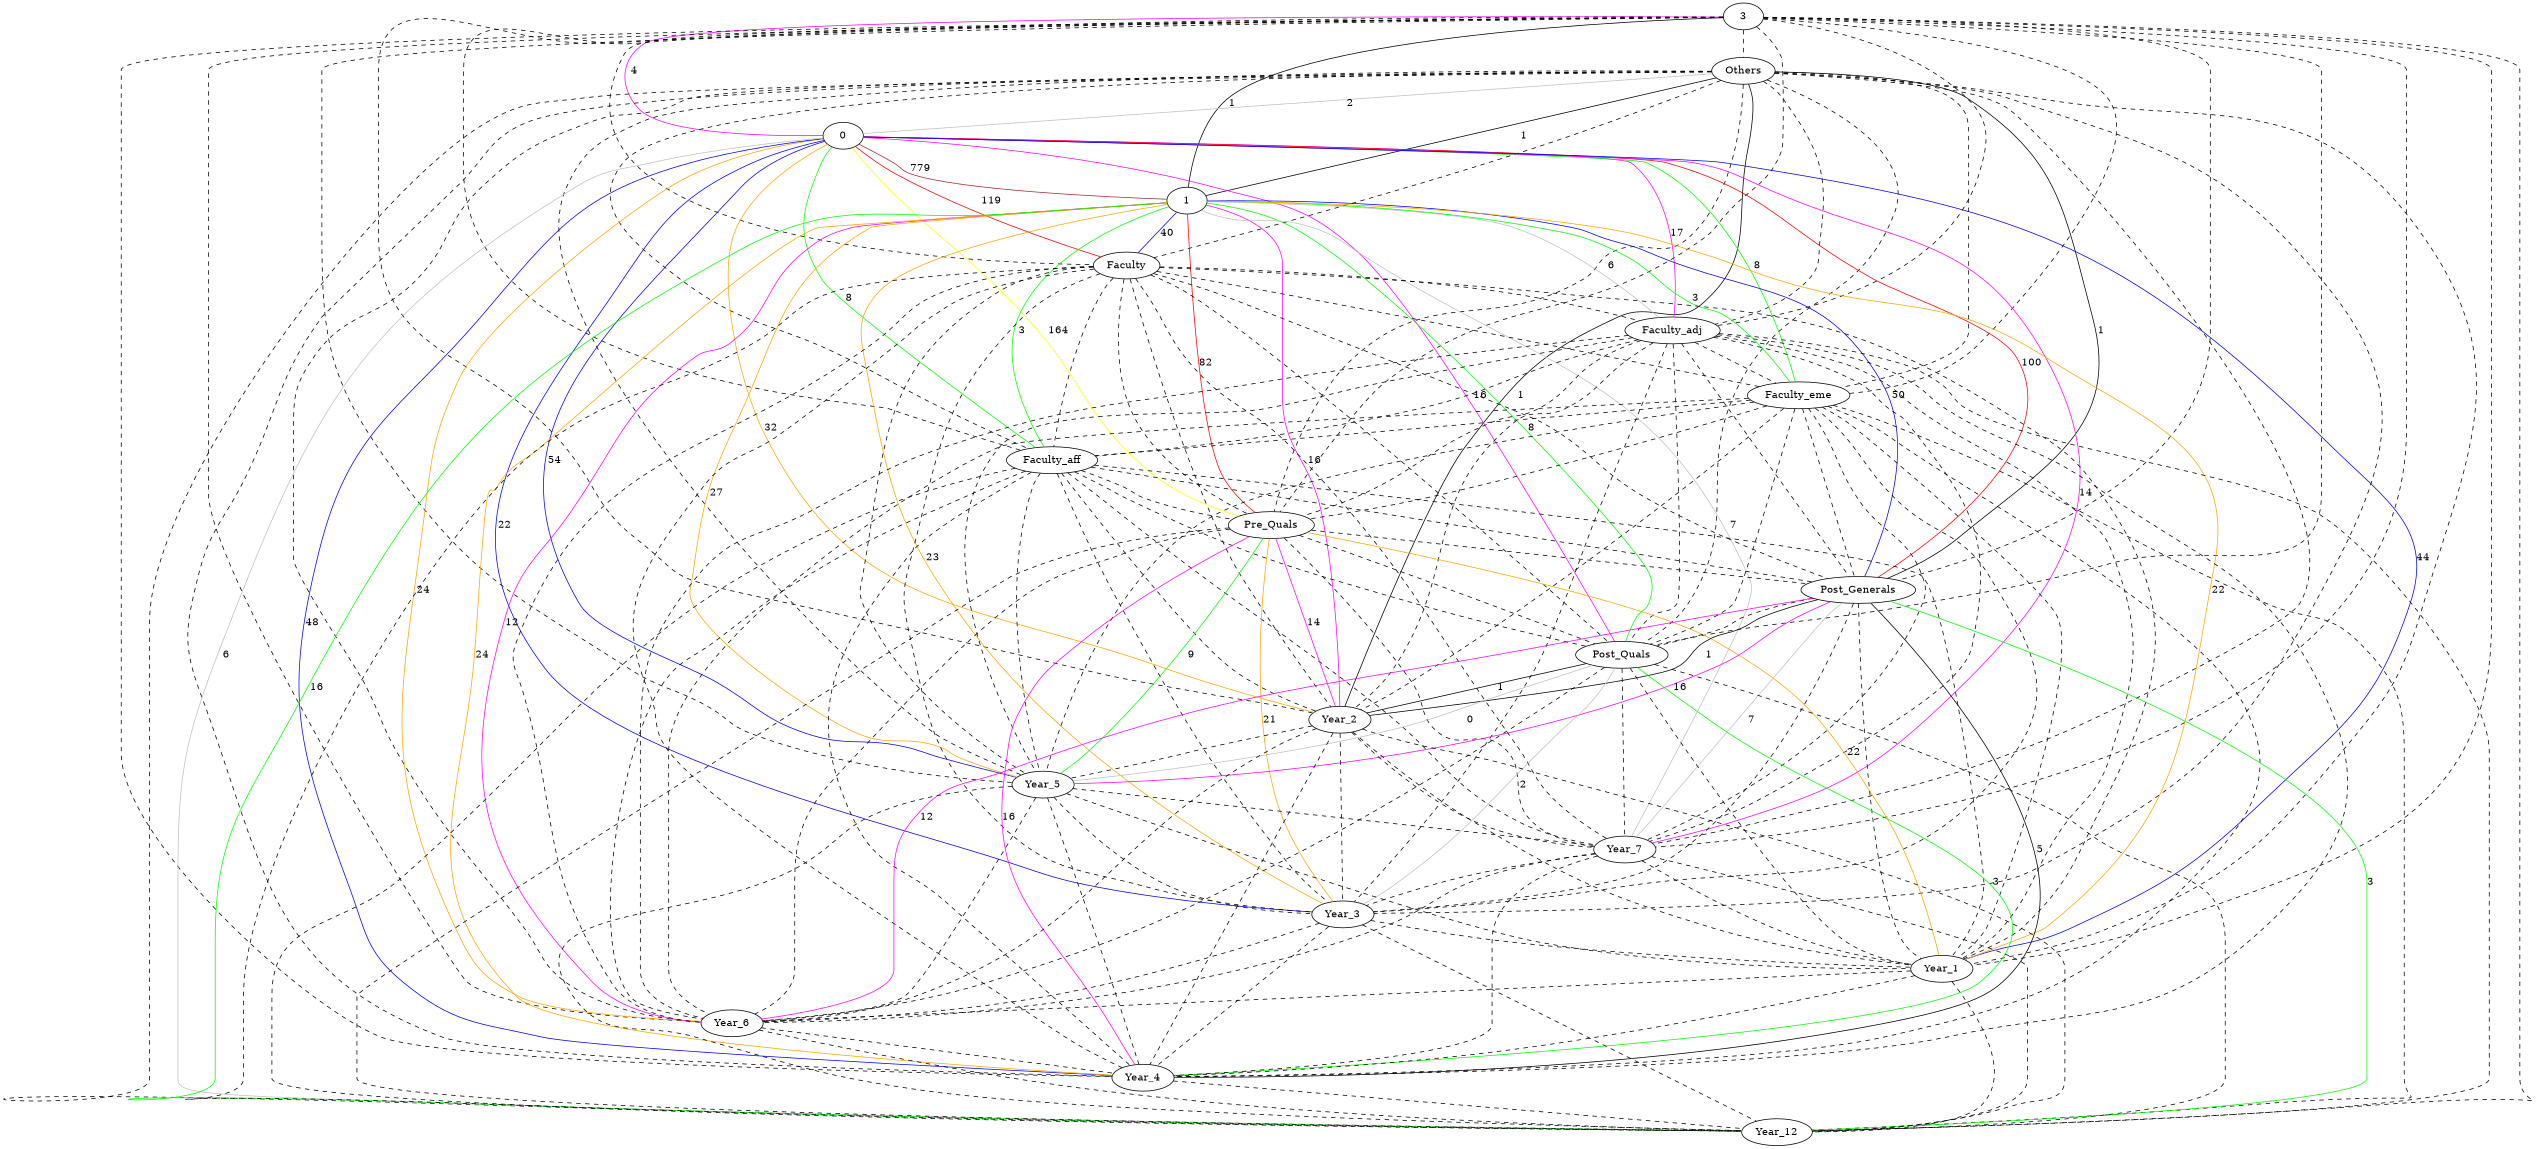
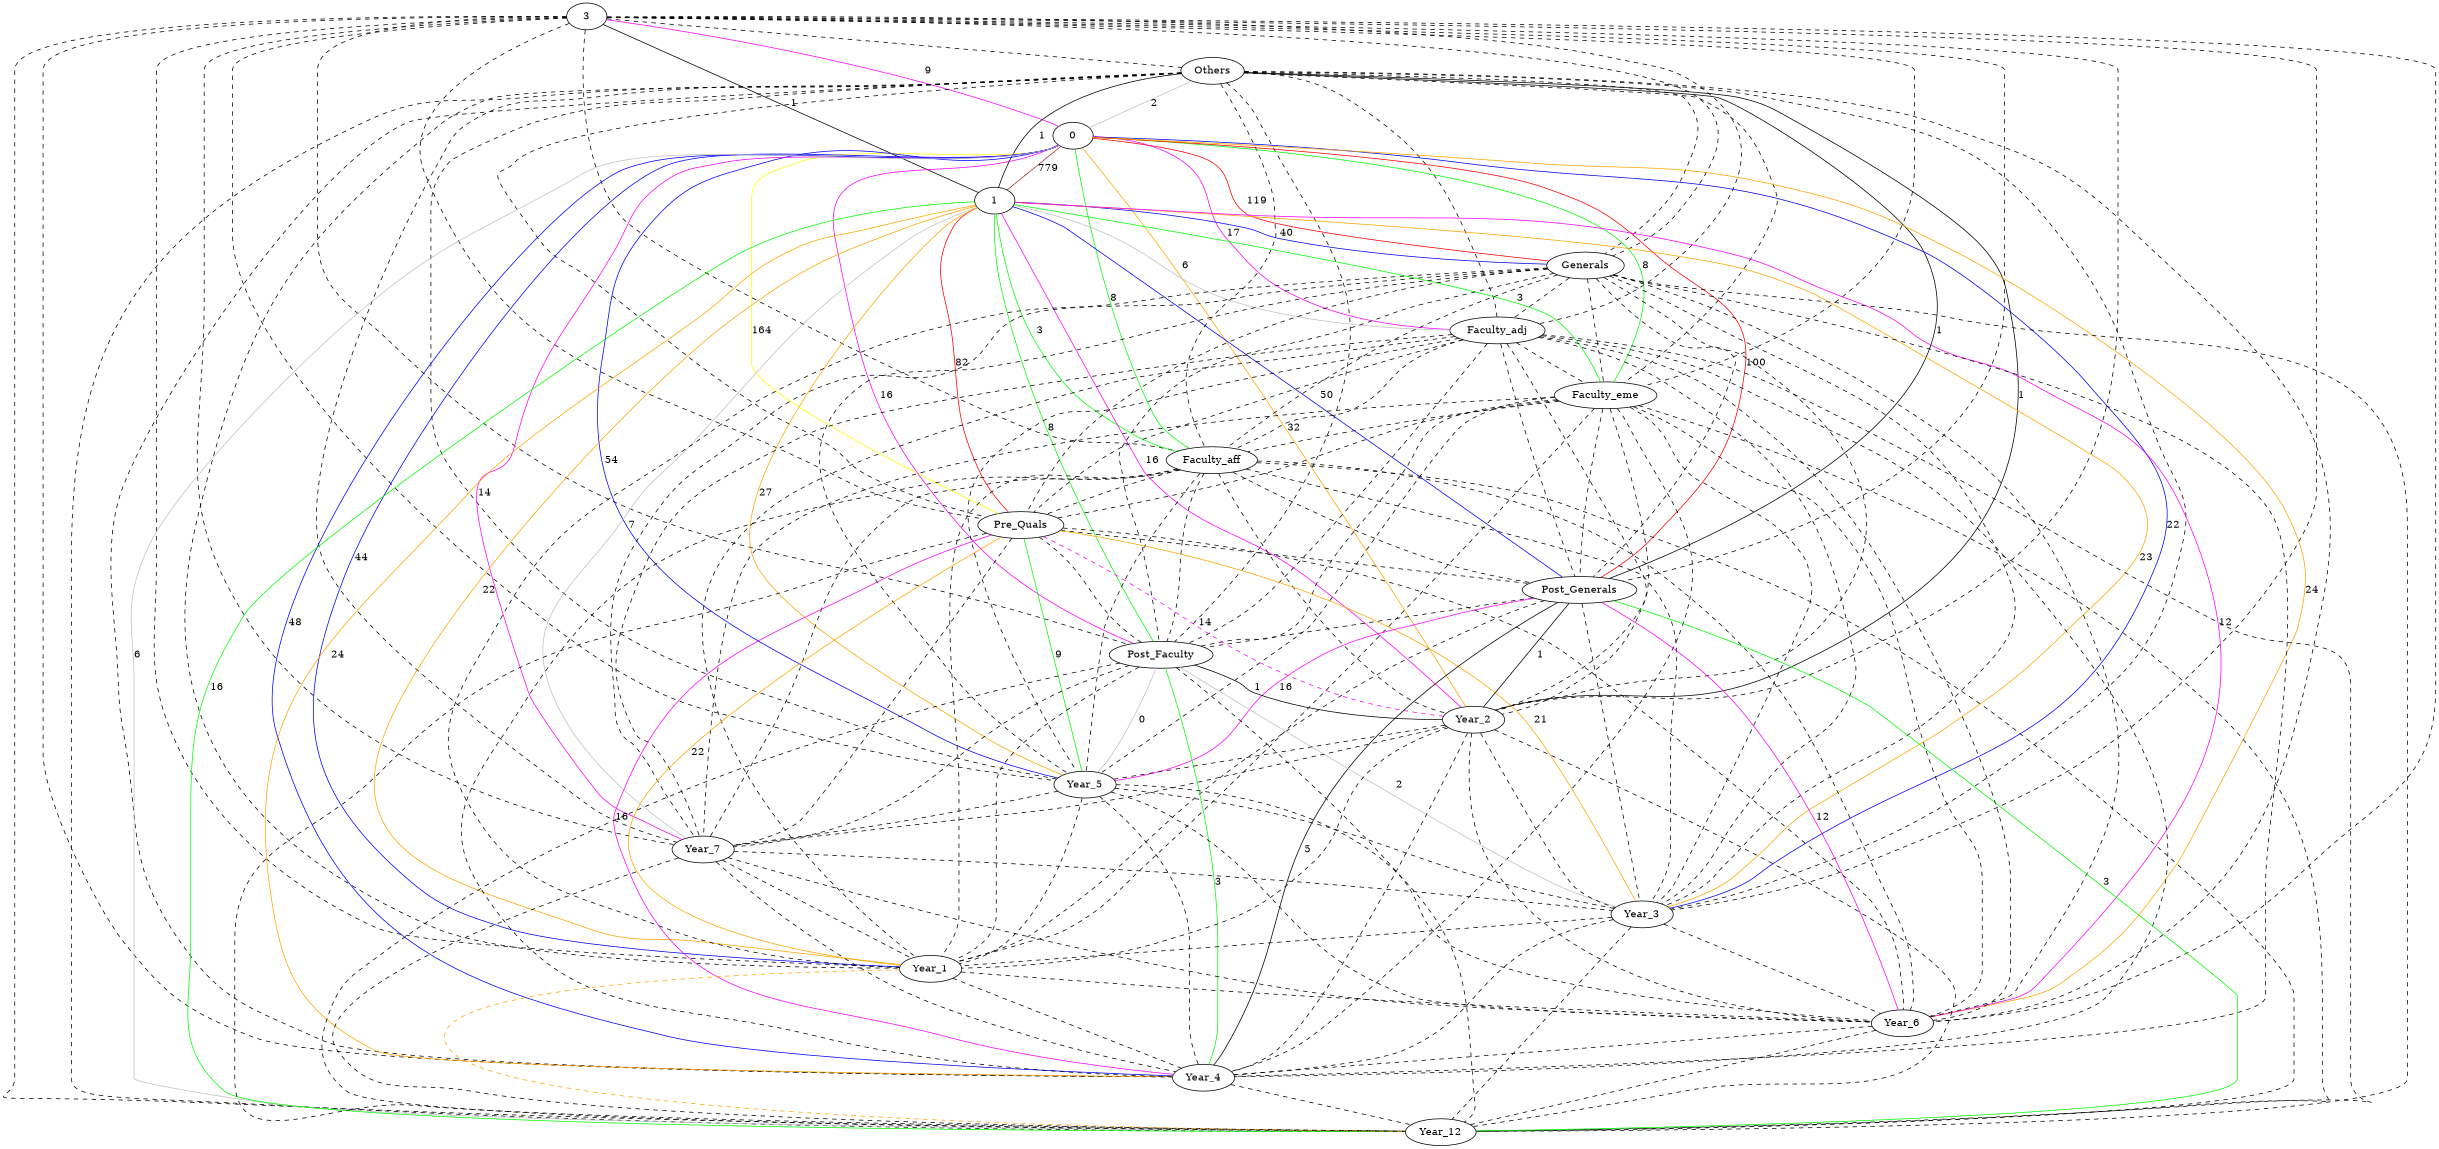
none -> (2076, 43)
(634, 71) -> (928, 71)
(1127, 266) -> (1585, 266)
(1306, 622) -> (1234, 649)
(1622, 655) -> (1161, 655)
(1738, 719) -> none
(1980, 1106) -> (683, 1102)
